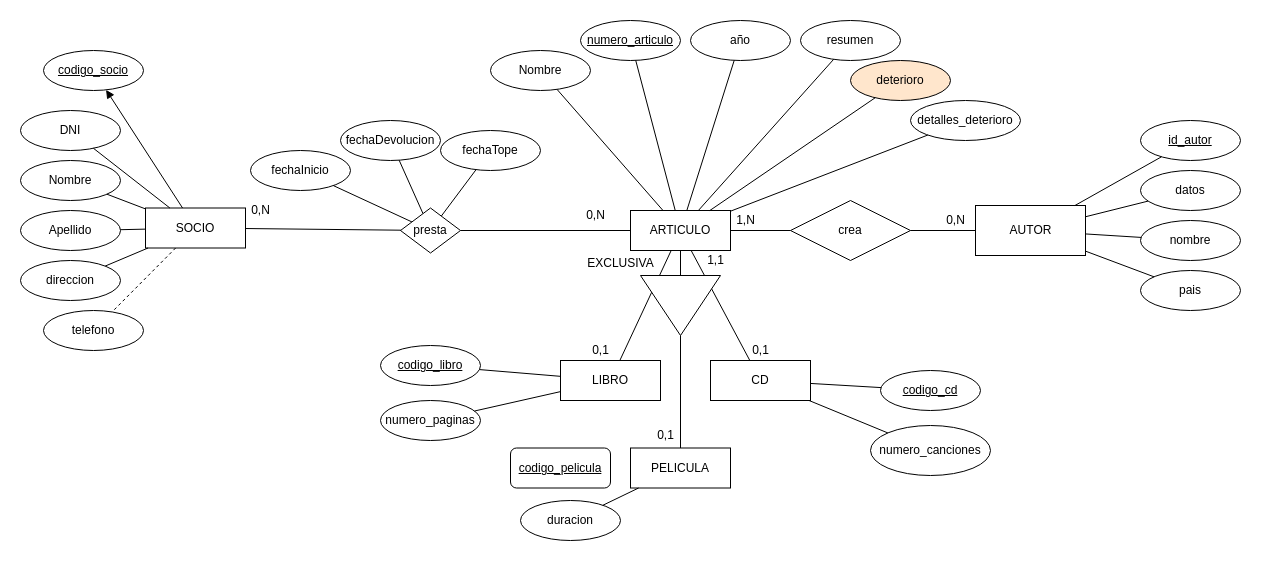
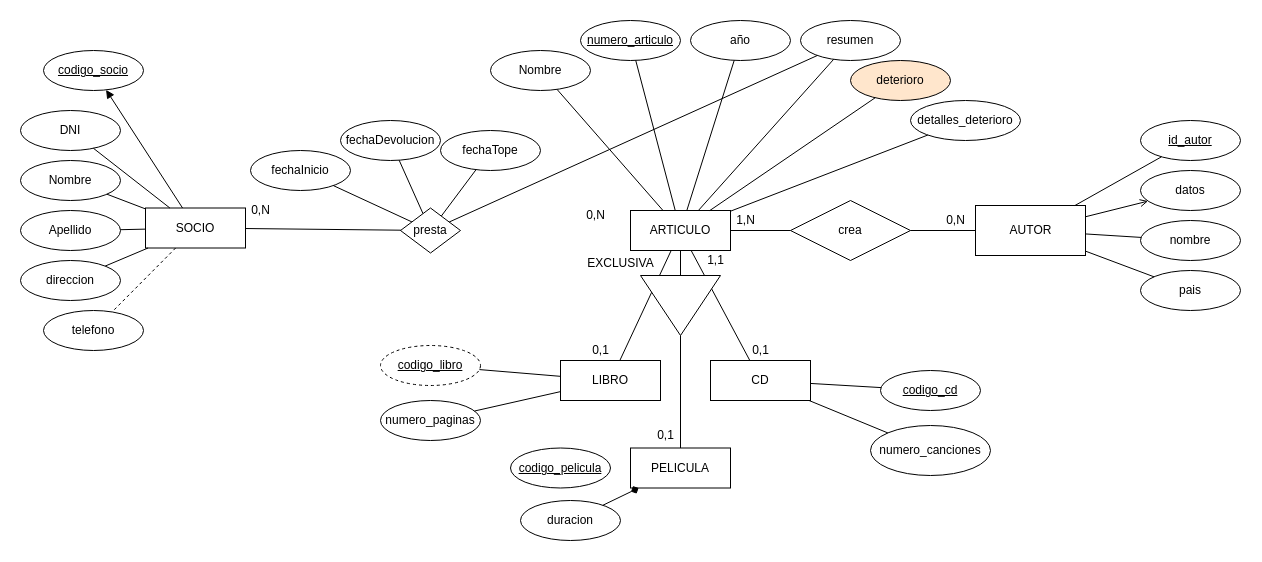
(1144, 202) -> (1143, 202)
(546, 231) -> (633, 139)
(431, 366) -> (431, 366)
(561, 468) -> (561, 468)
(634, 490) -> (631, 492)
